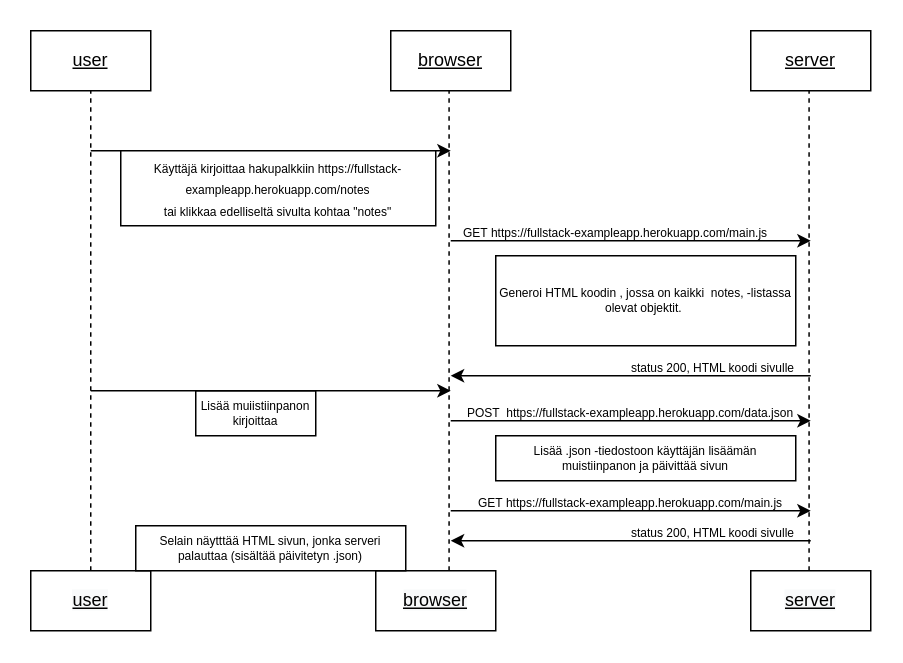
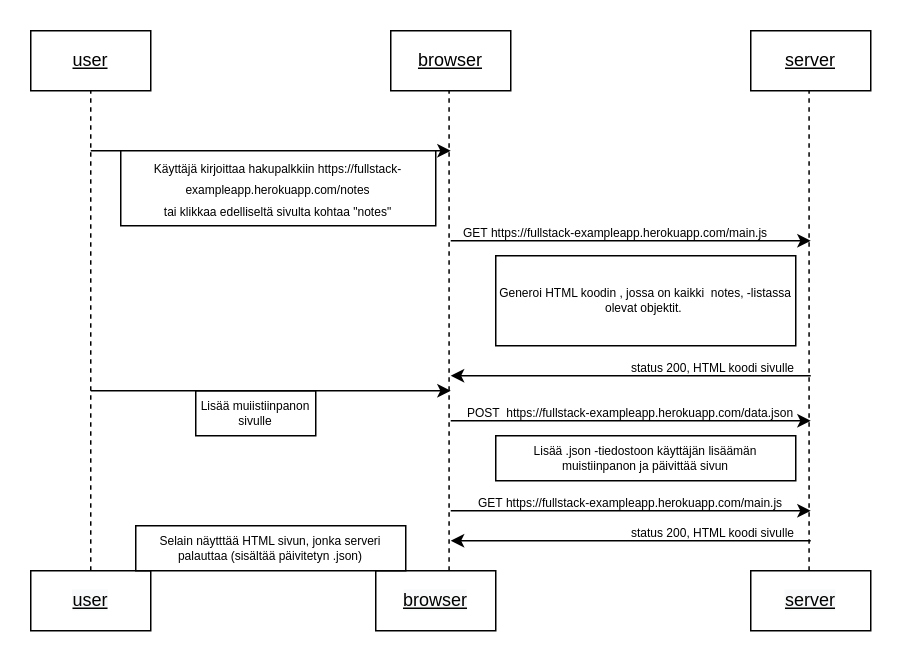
(256, 413) -> (256, 413)
